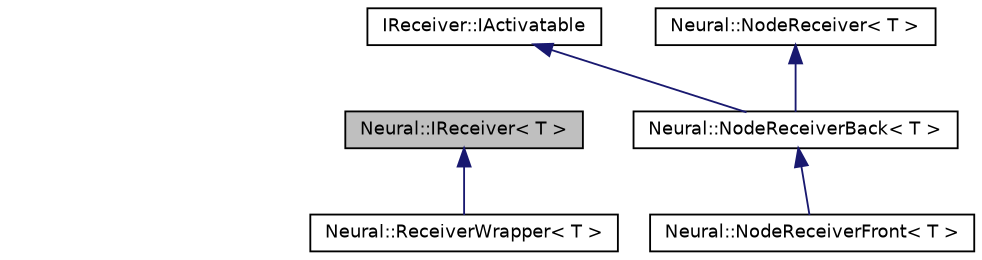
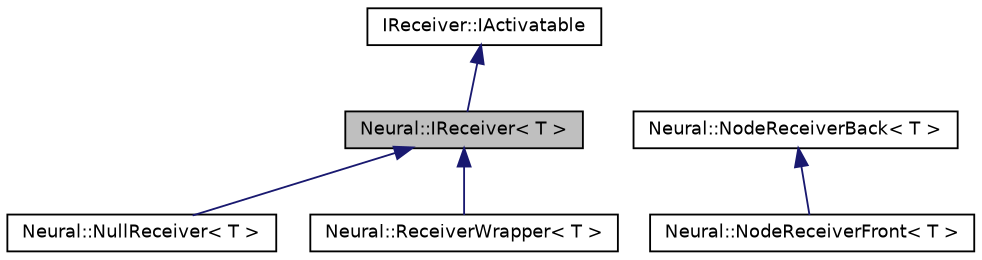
(796, 27) -> none
(649, 81) -> (472, 88)
none -> (142, 233)
